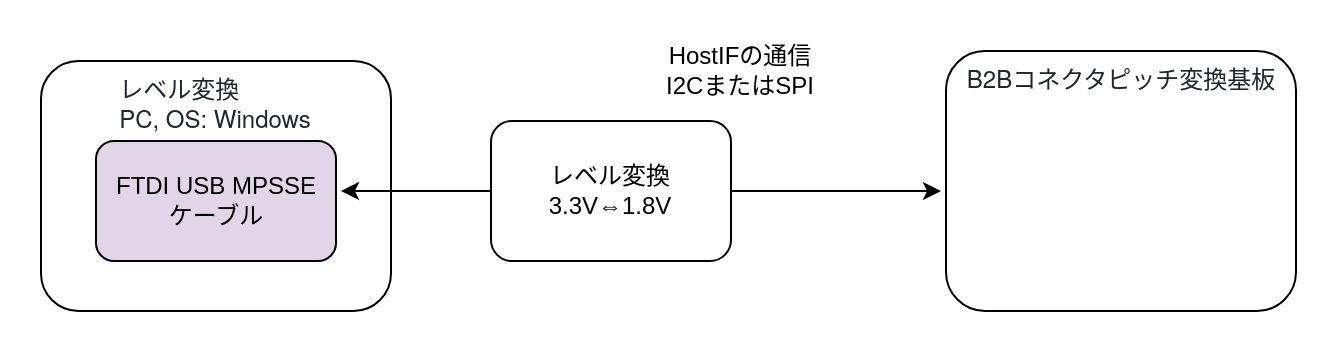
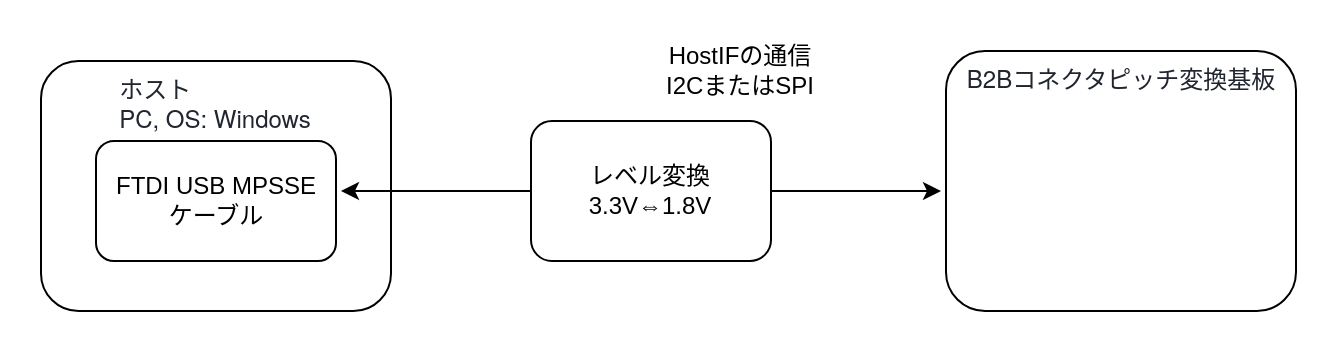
(216, 104) -> (216, 104)
(611, 191) -> (651, 191)
(216, 201) -> (216, 201)
